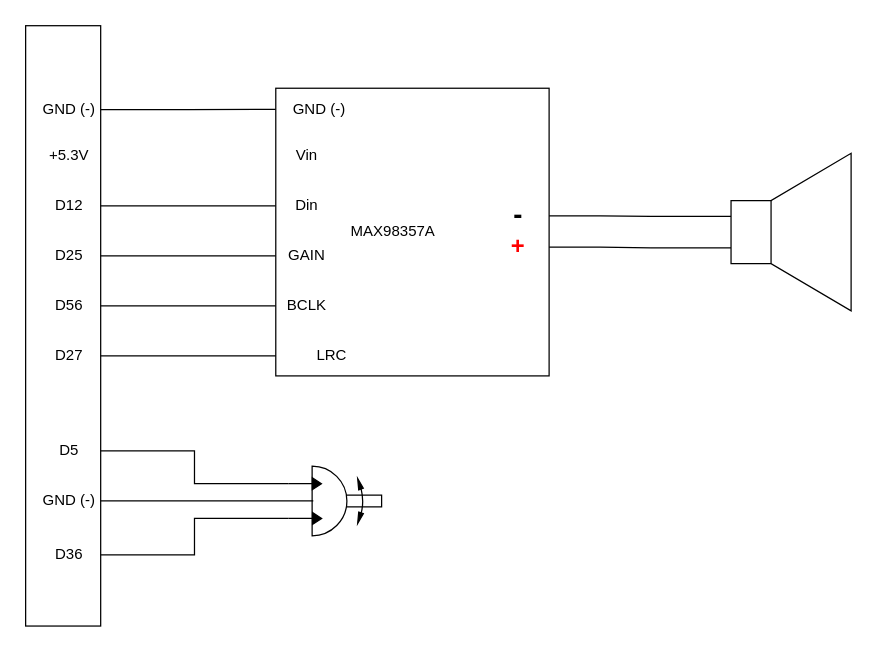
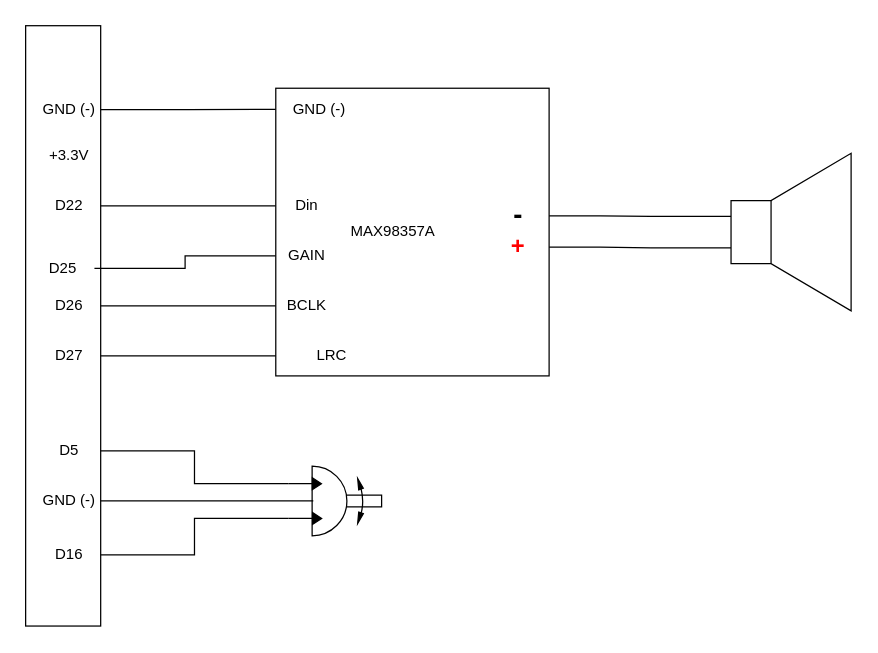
(69, 156) -> (69, 156)
(307, 156) -> none
(69, 206) -> (69, 206)
(69, 256) -> (63, 268)
(69, 306) -> (69, 306)
(69, 554) -> (69, 554)
